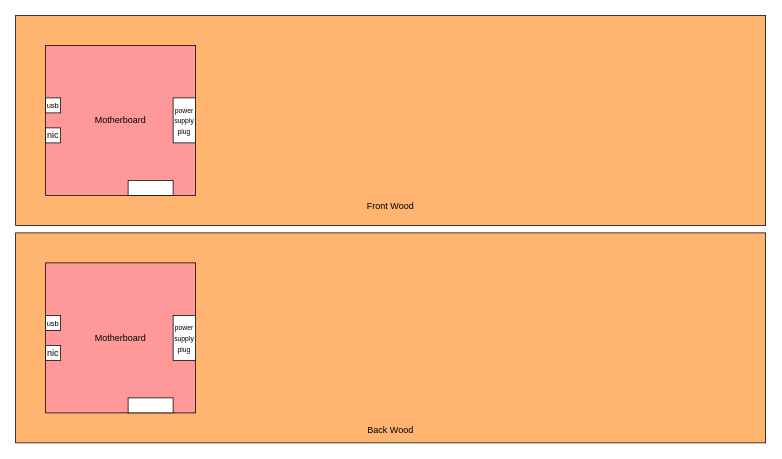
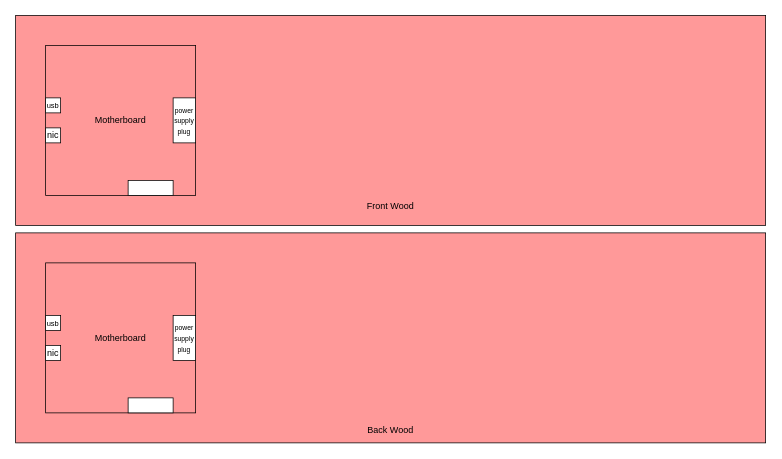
(390, 120) -> (390, 120)
(390, 338) -> (390, 338)
